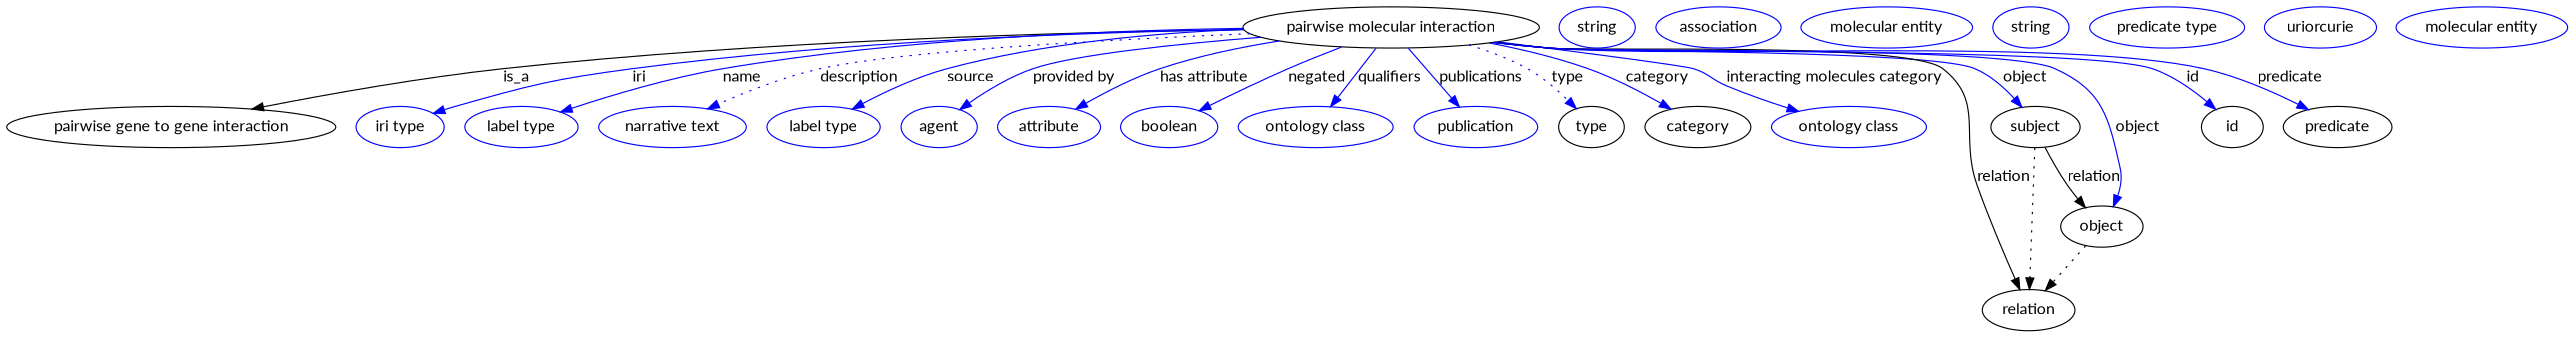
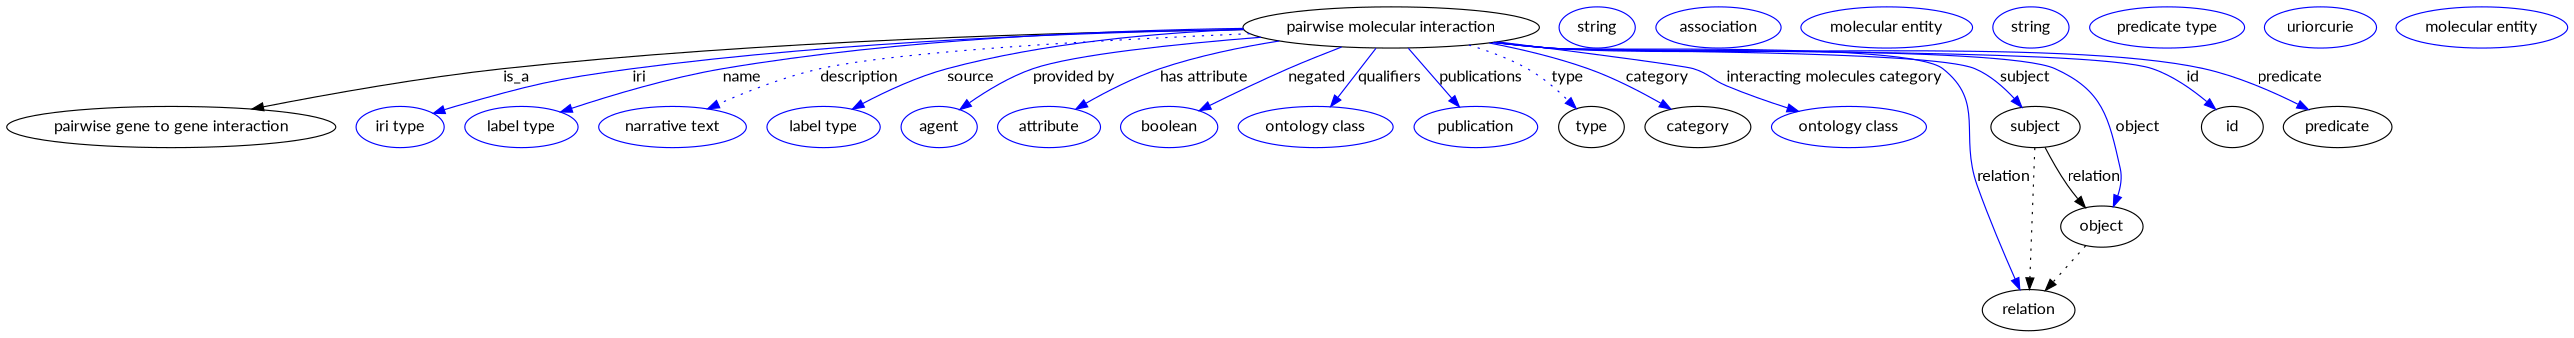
(1948, 73) -> (1948, 73)
(2025, 77) -> (2025, 77)
